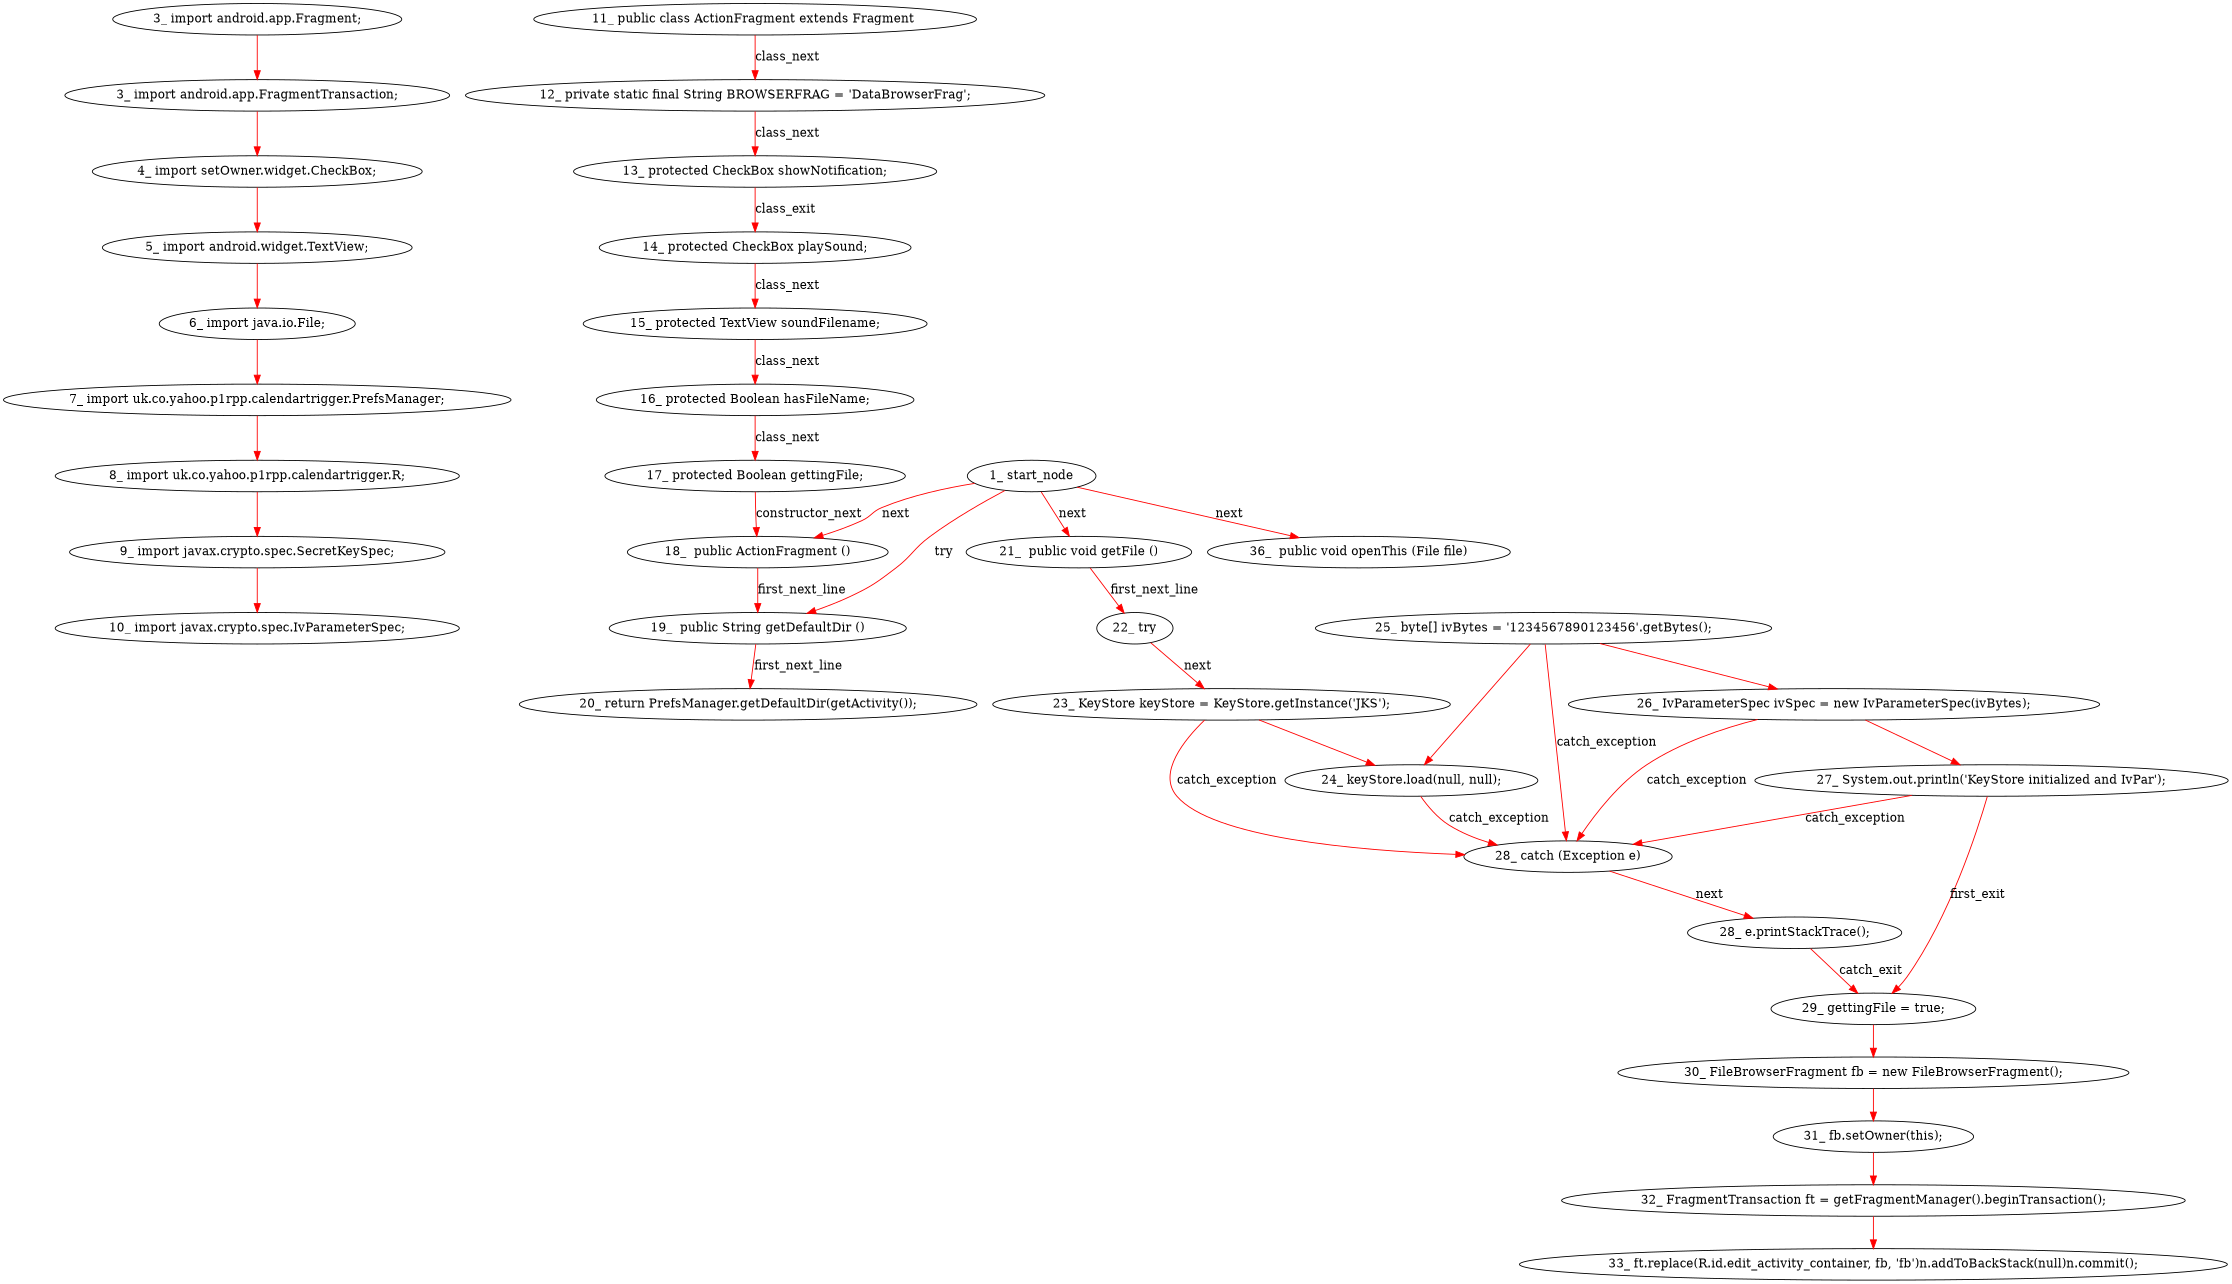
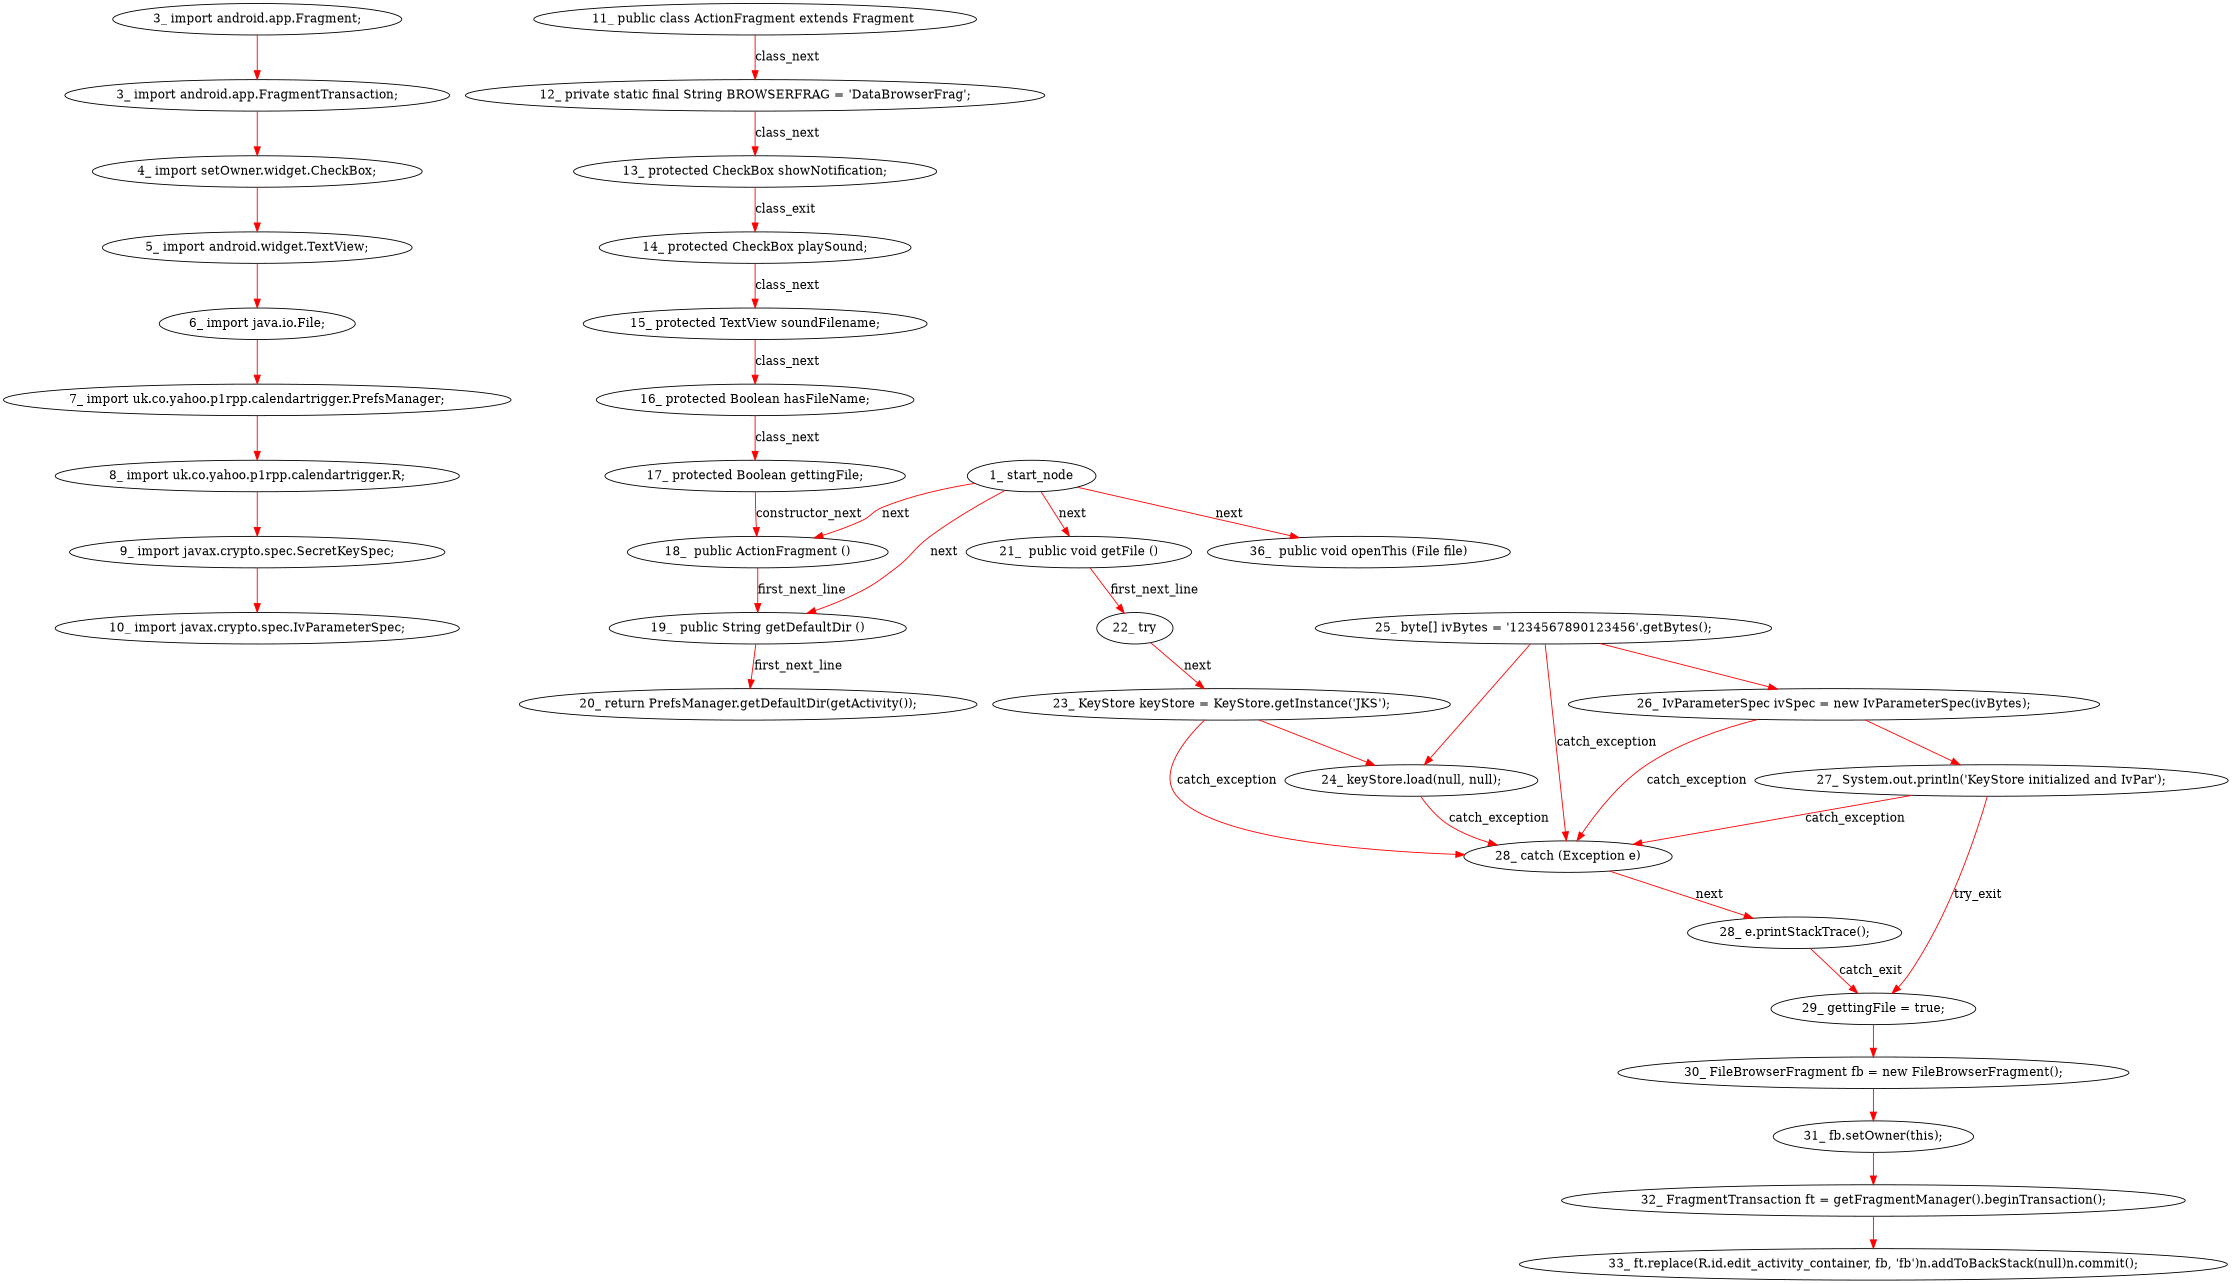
(944, 552) -> (944, 552)
(1978, 895) -> (1978, 895)
